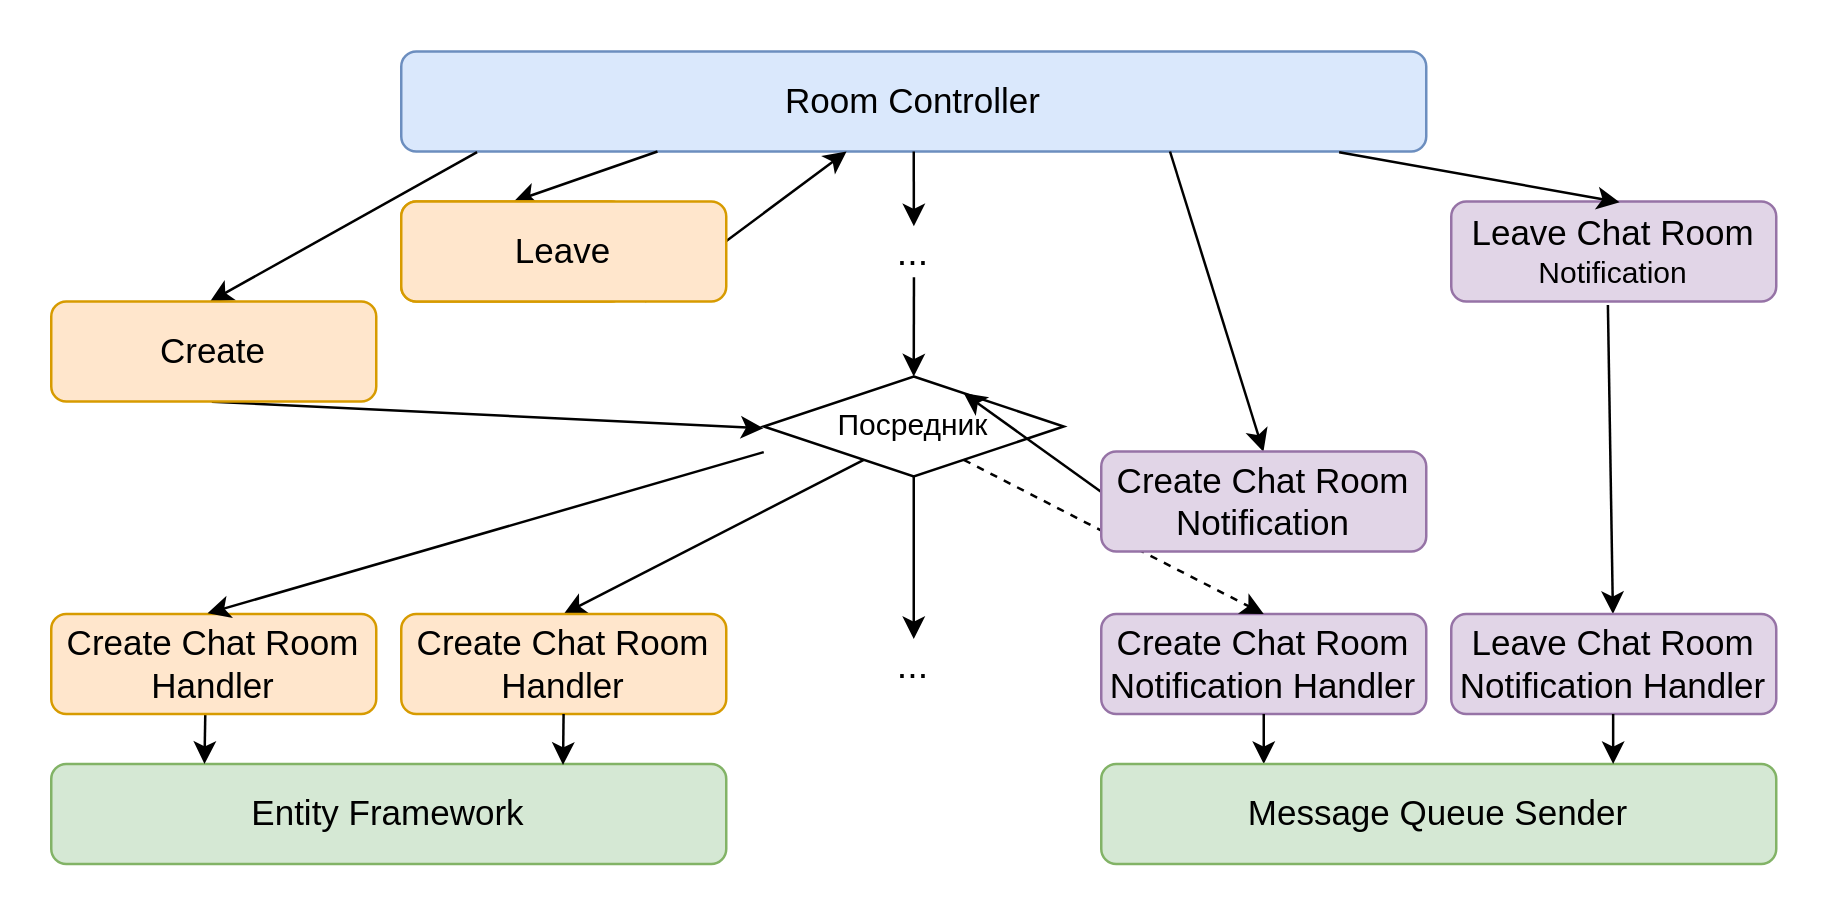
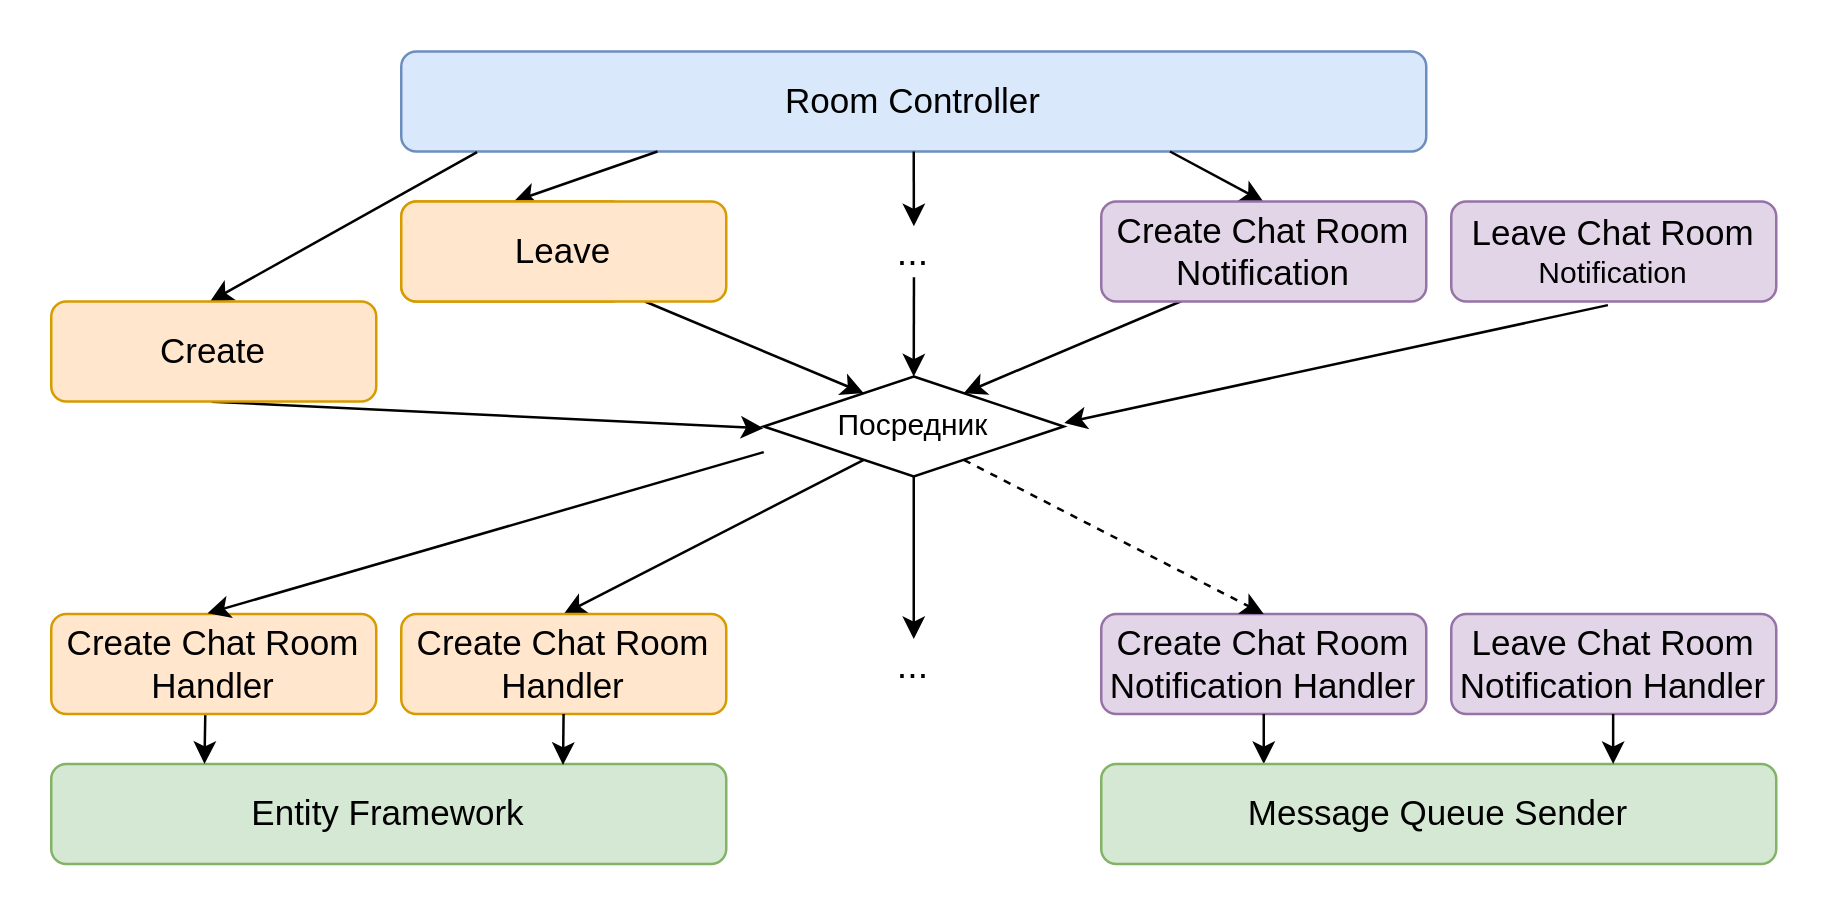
(1472, 176) -> none
(780, 201) -> (747, 344)
(1610, 451) -> (1428, 344)
(1264, 501) -> (1264, 251)
